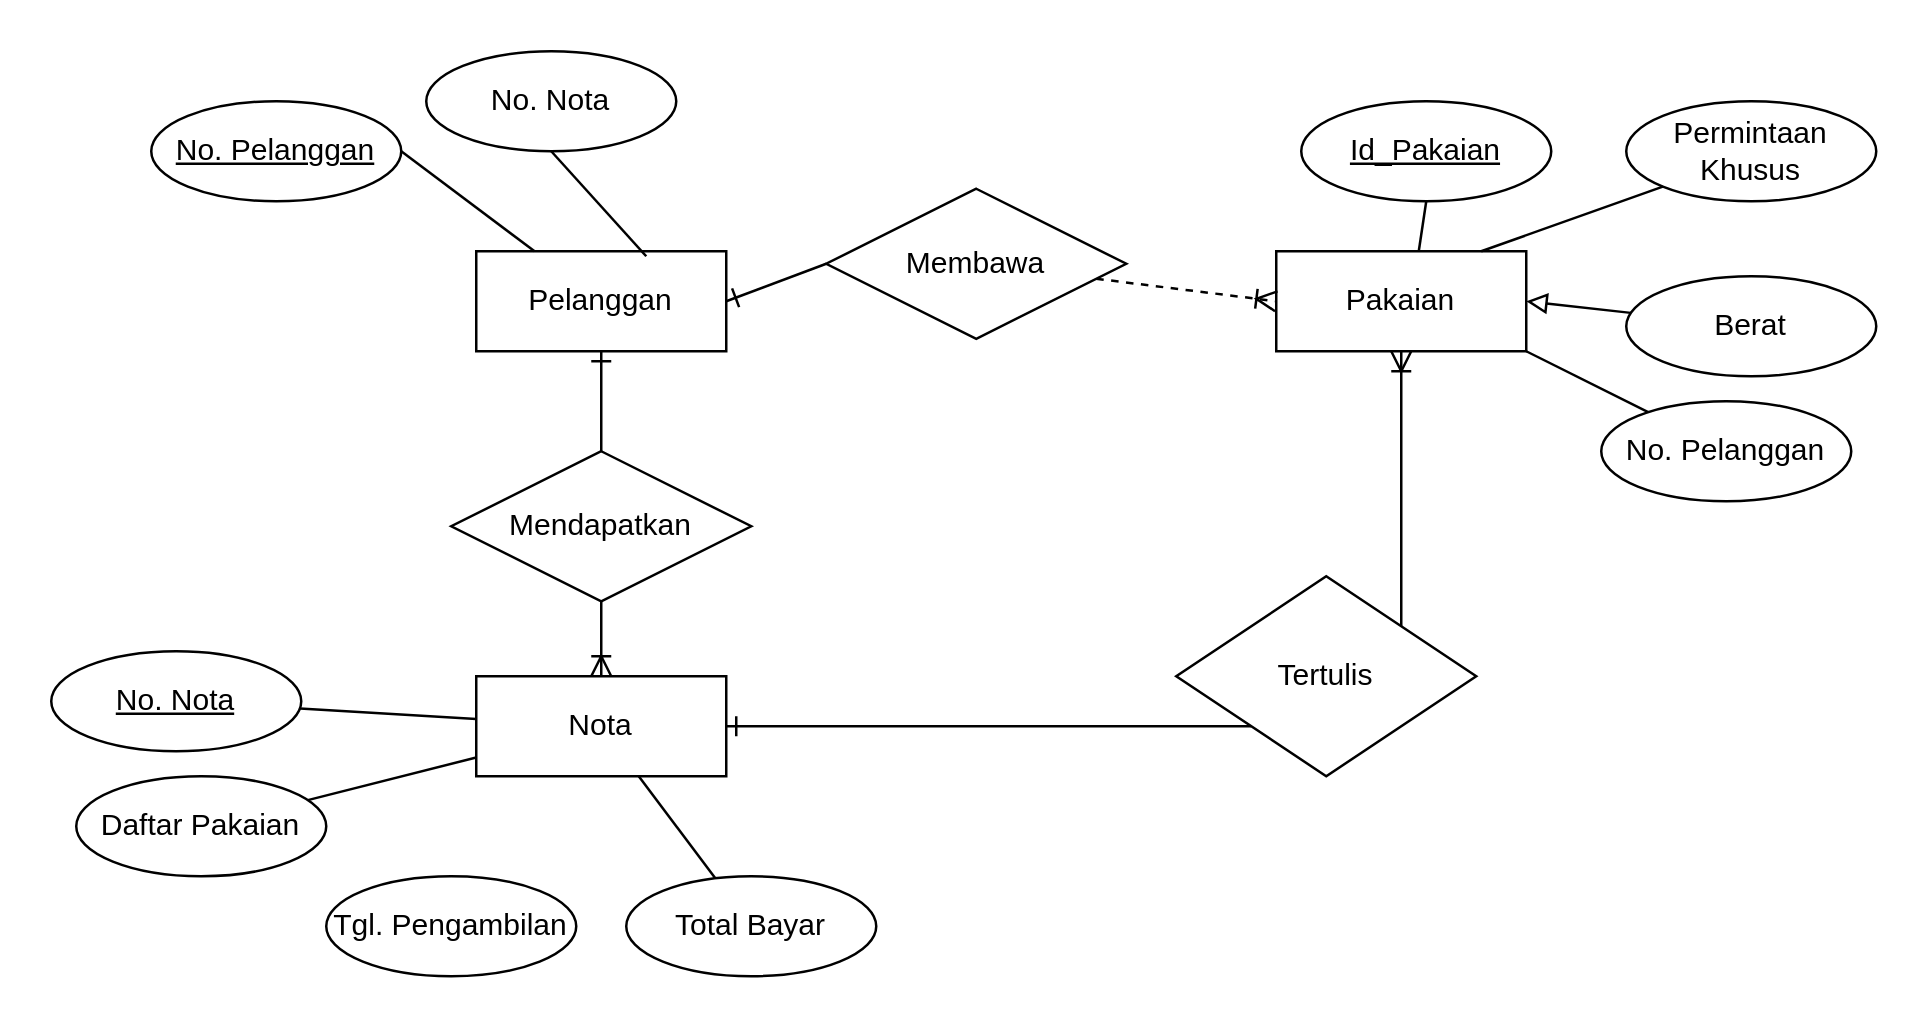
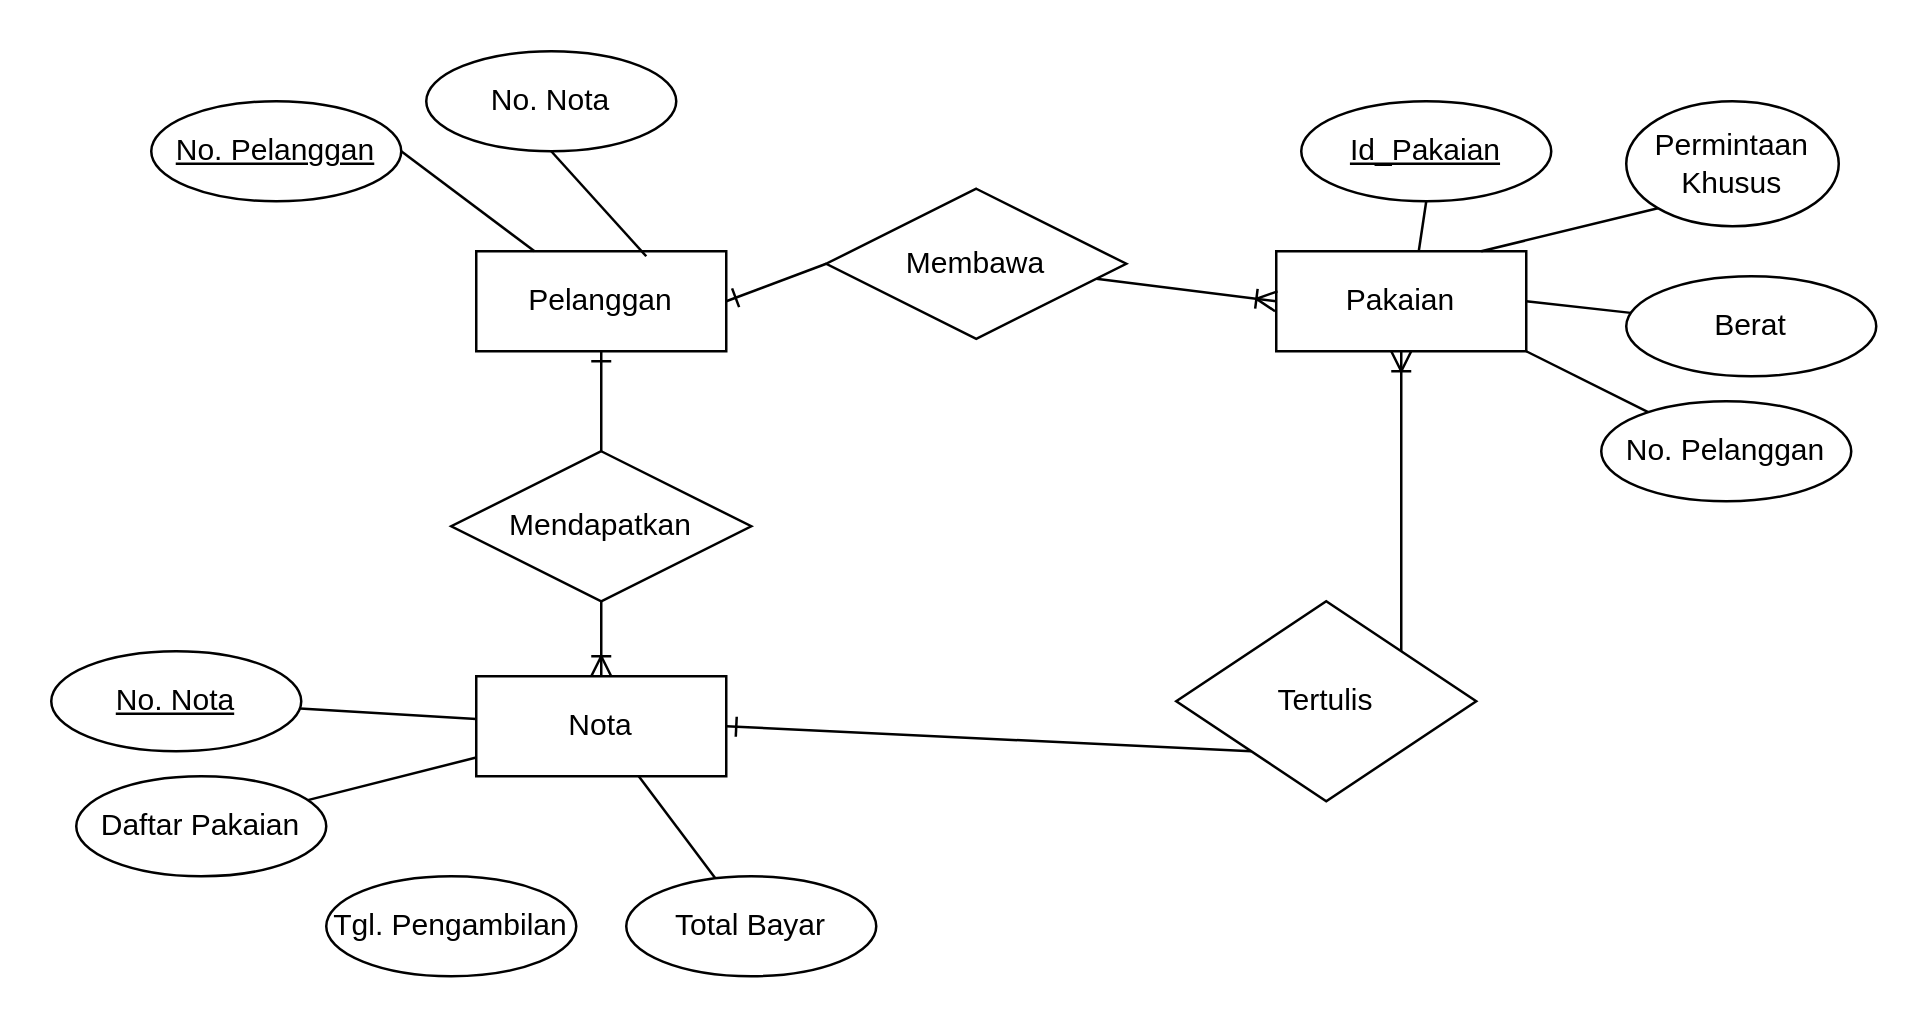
(1751, 151) -> (1733, 164)
(1179, 289) -> (1179, 289)
(1547, 304) -> (1538, 303)
(1326, 676) -> (1326, 701)
